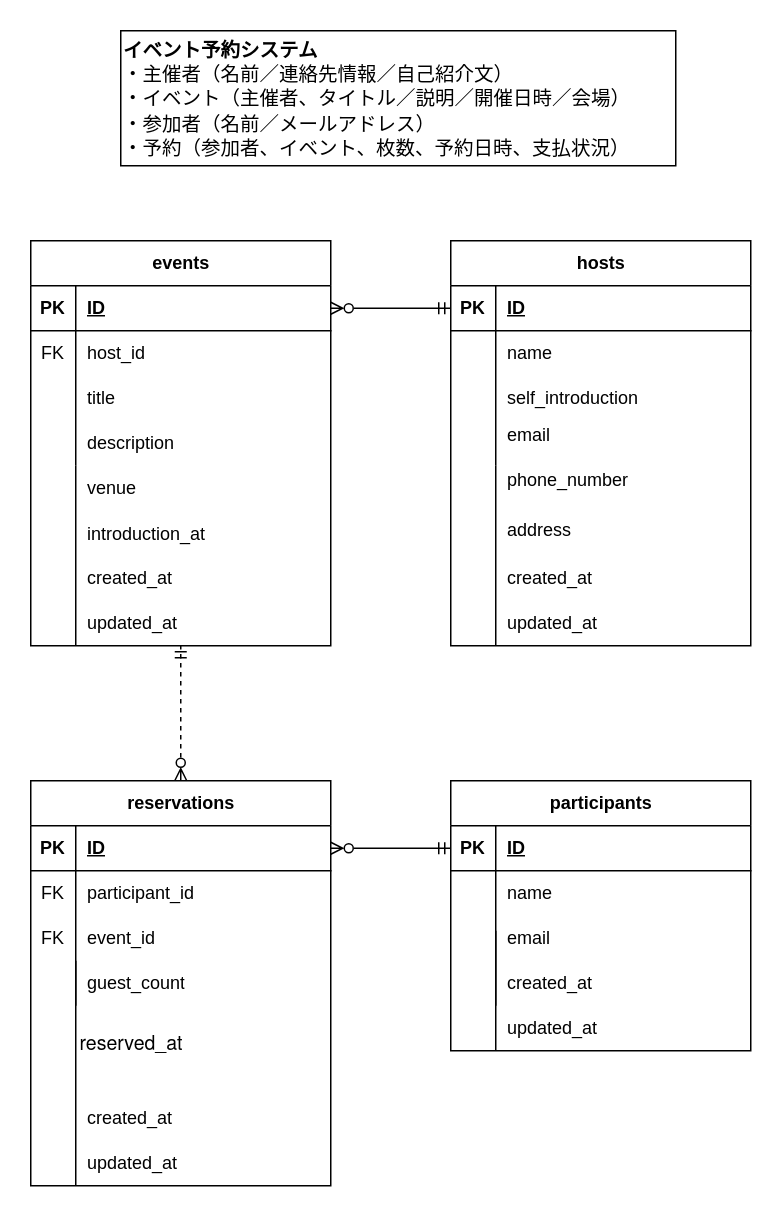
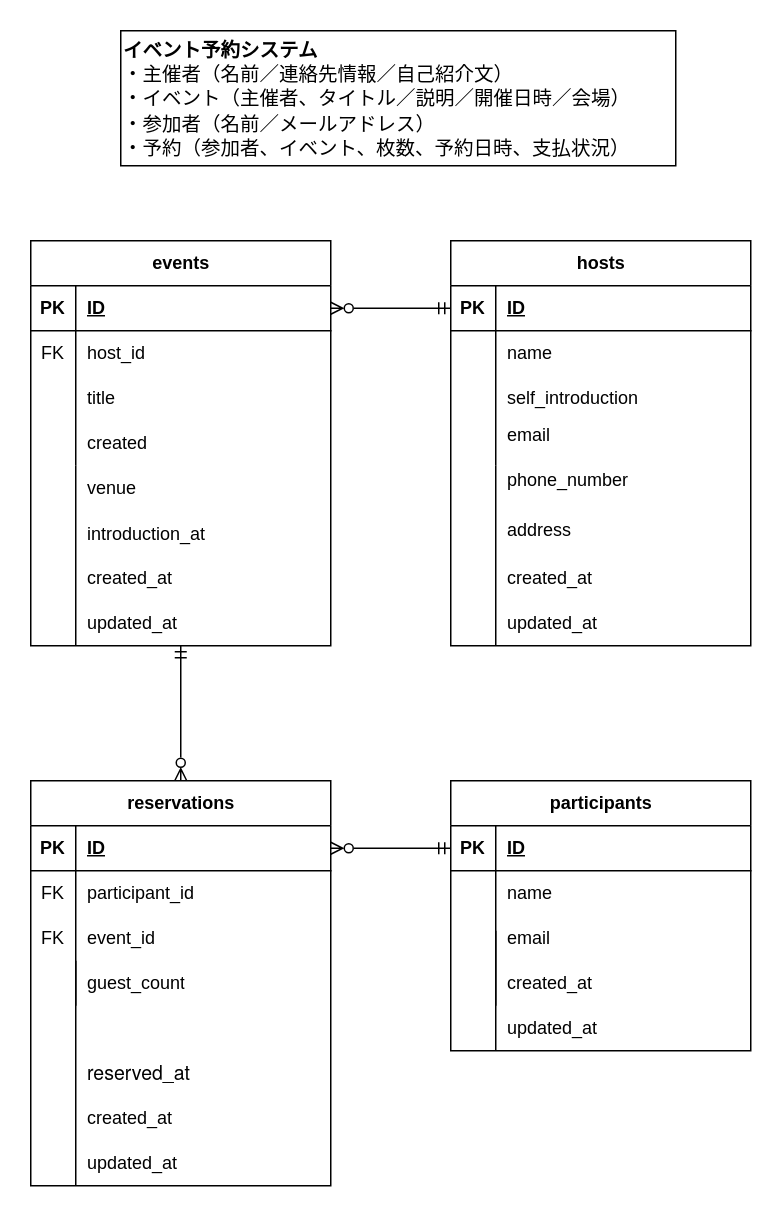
(139, 443) -> (123, 443)
(181, 702) -> (181, 702)
(196, 1043) -> (203, 1073)
